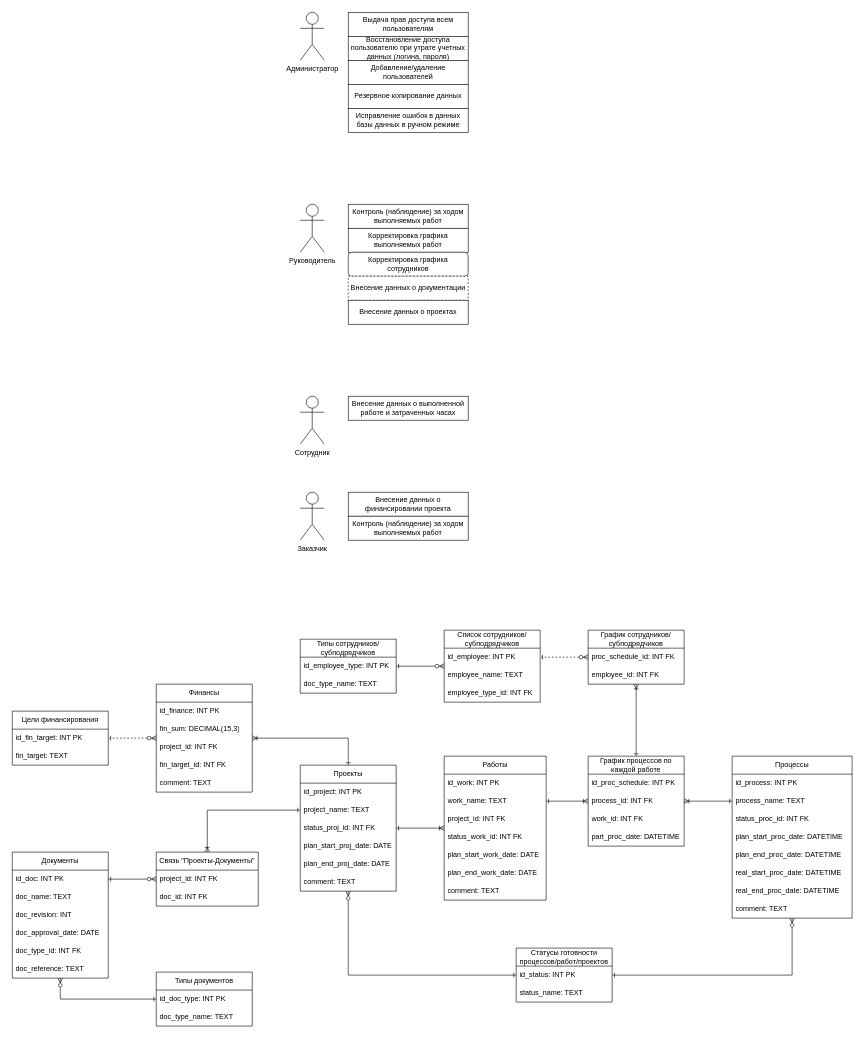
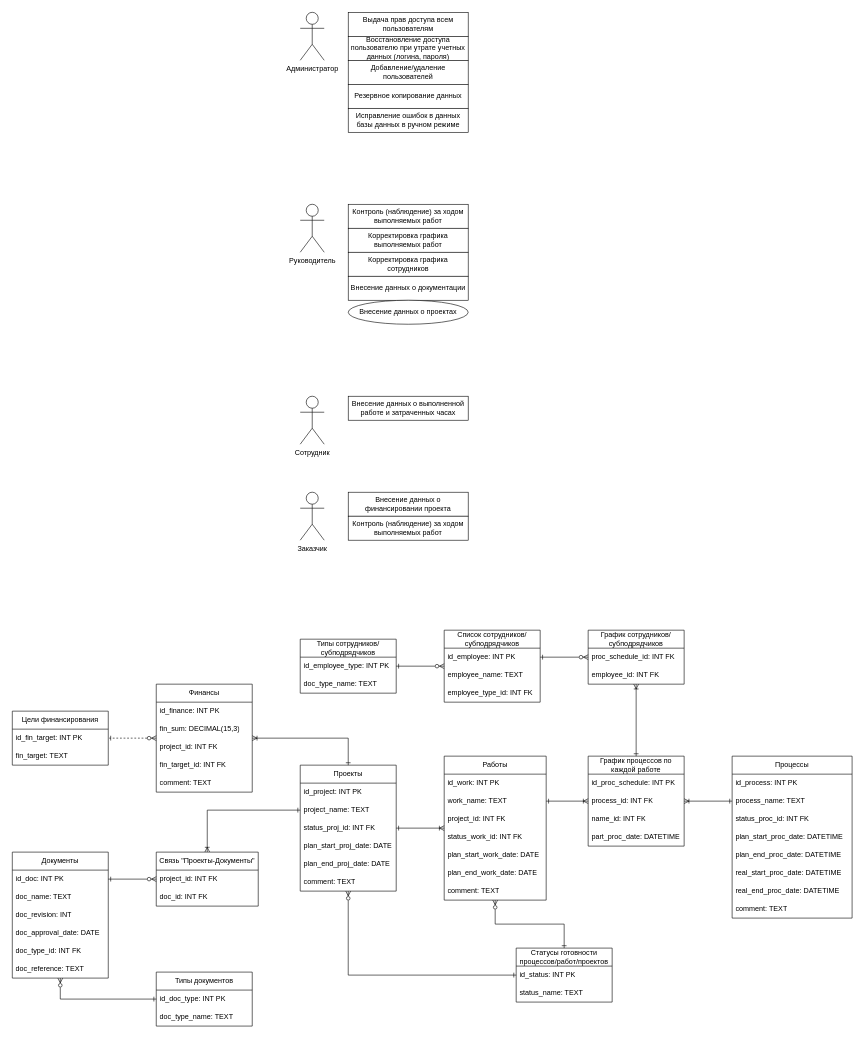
(408, 264) -> (408, 264)
(408, 288) -> (408, 288)
(408, 312) -> (408, 312)
(561, 657) -> (561, 657)
(618, 819) -> (618, 819)
none -> (534, 924)
(792, 953) -> none
